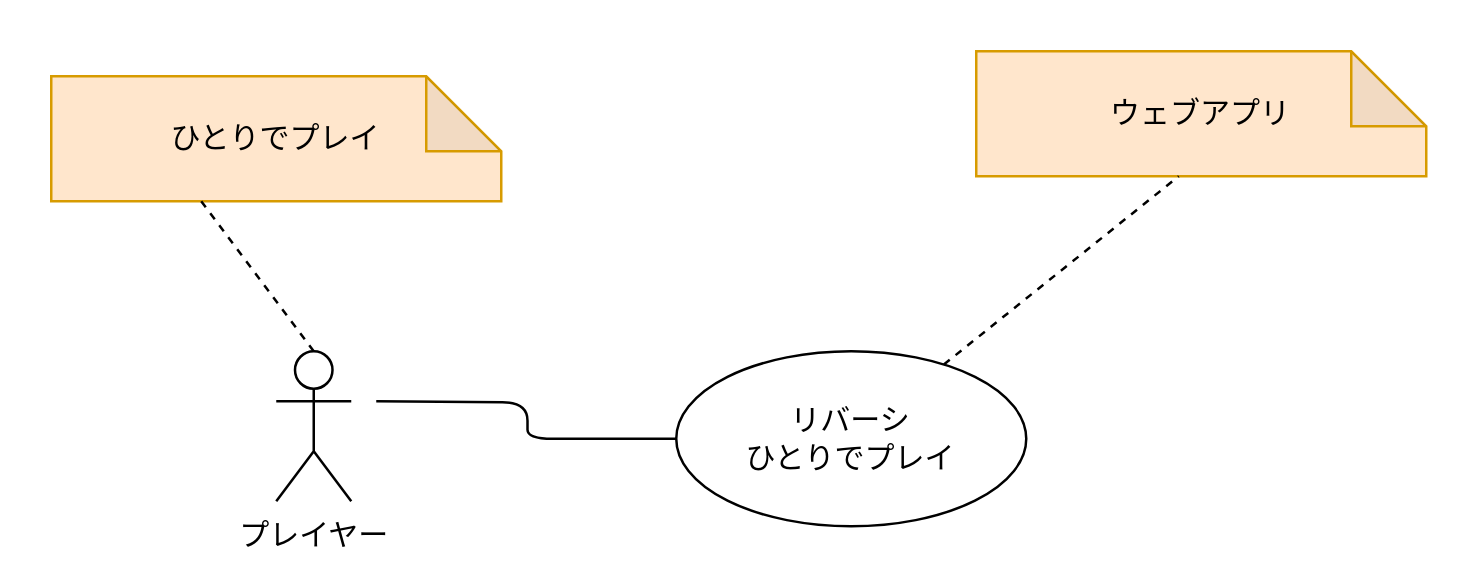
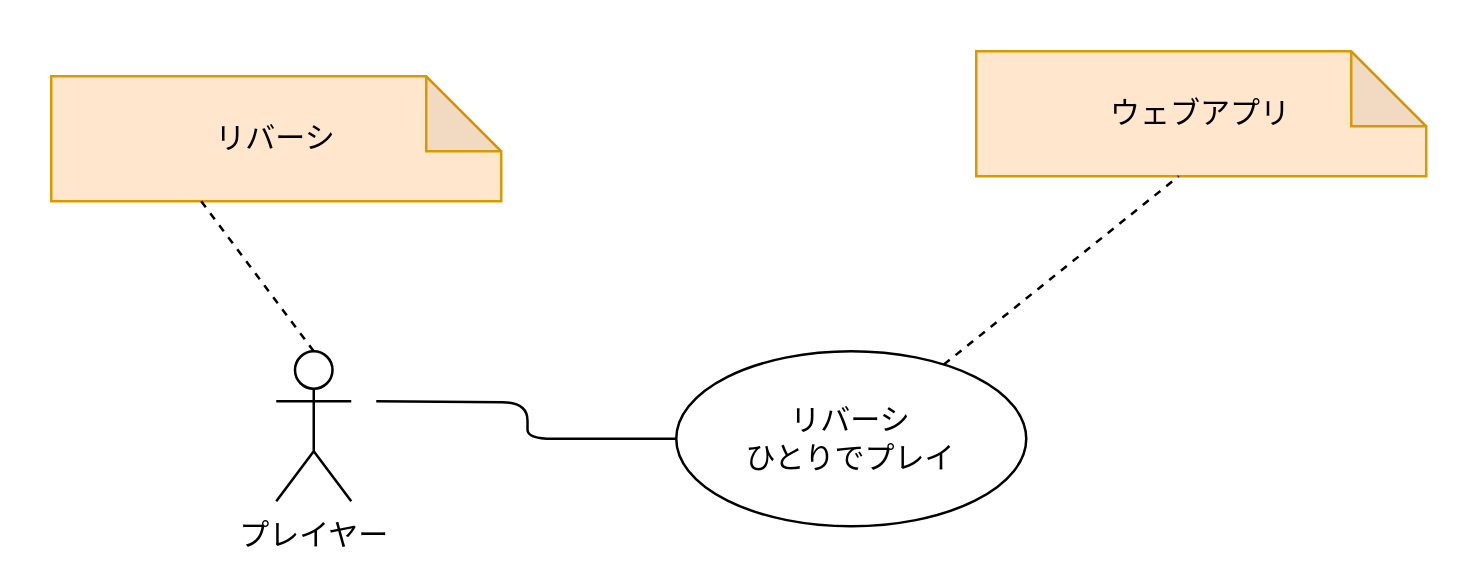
(276, 139) -> (276, 139)
